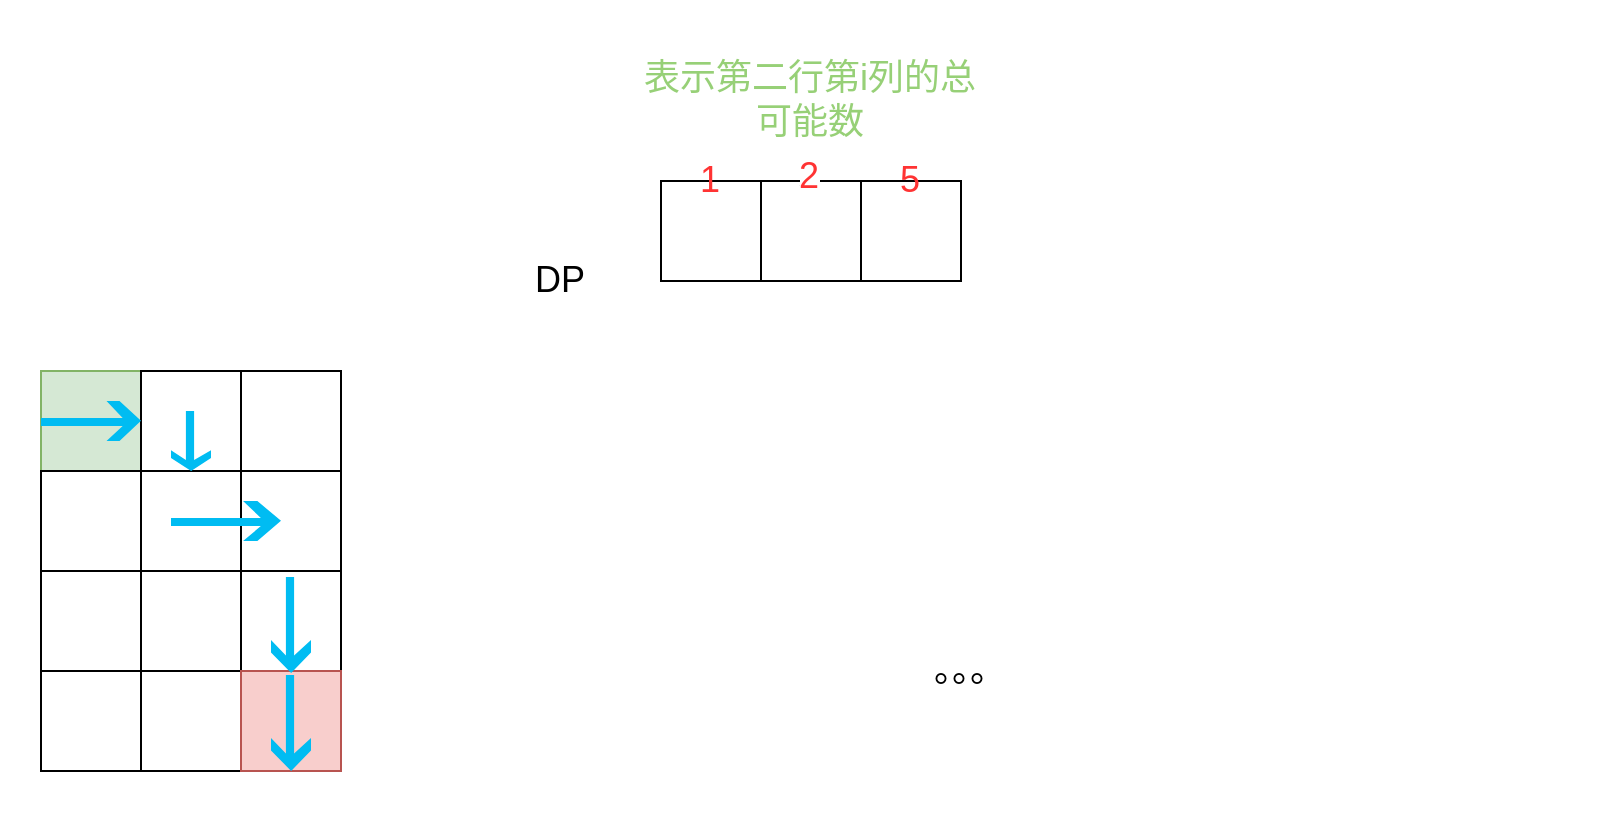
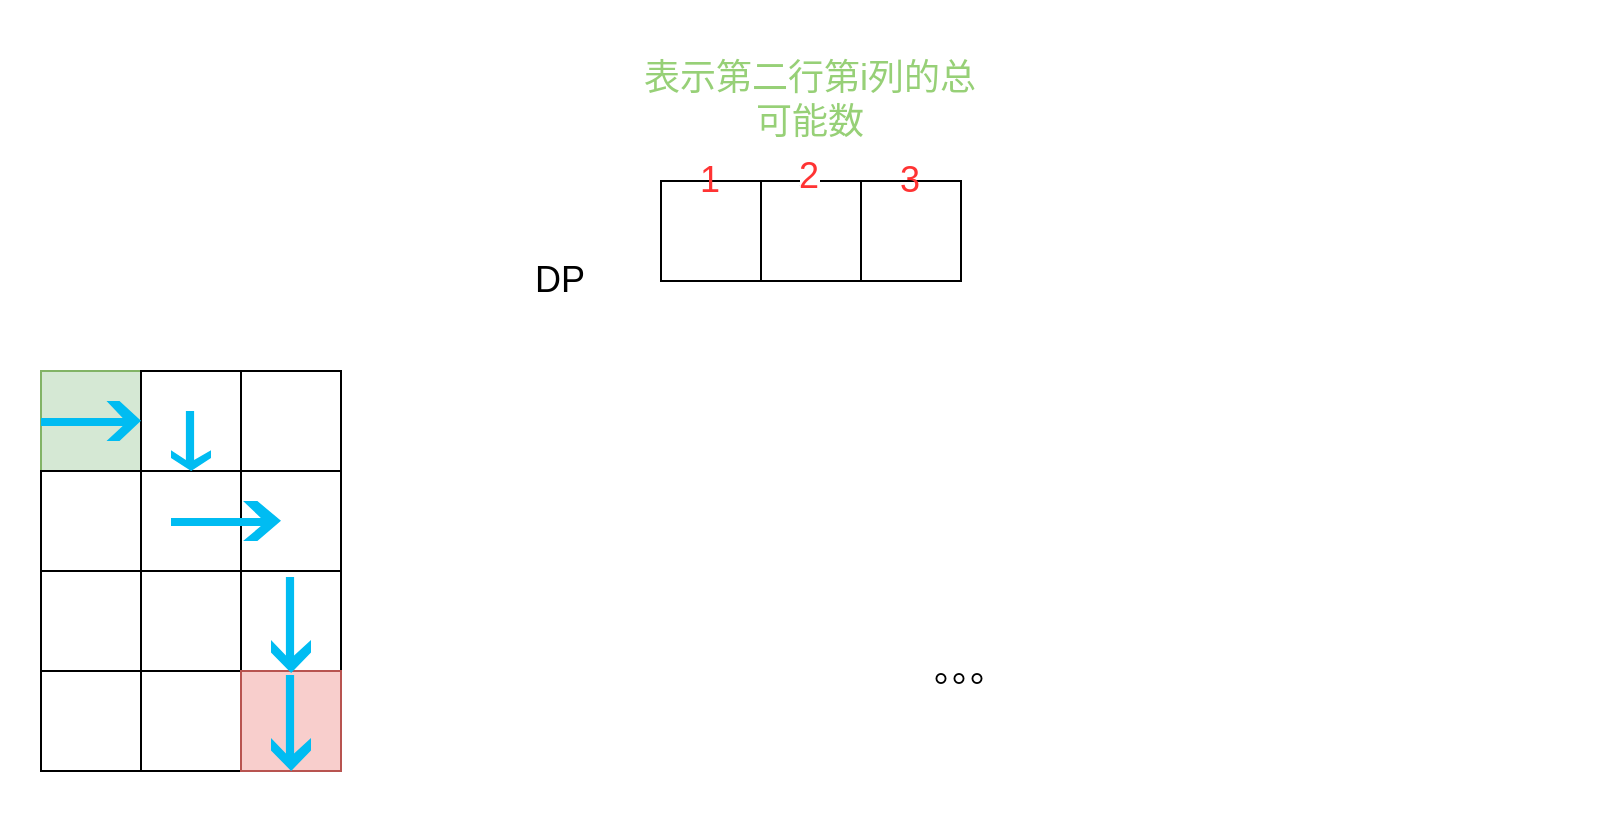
(911, 181) -> (911, 181)
